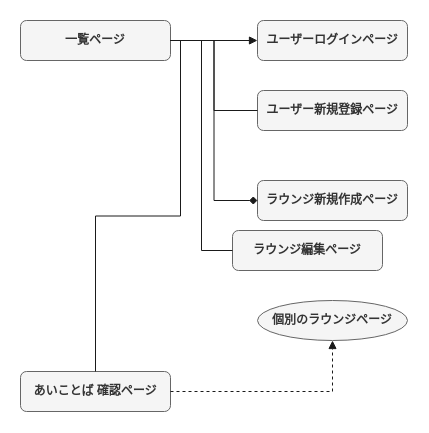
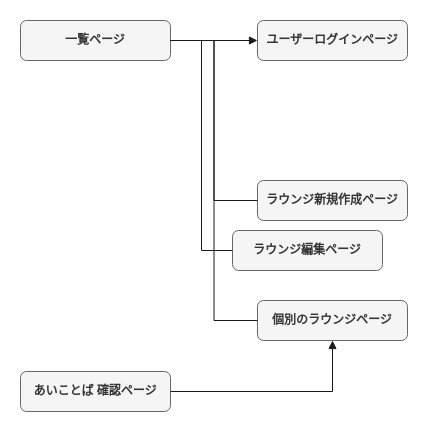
(236, 111) -> none
(333, 111) -> none
(249, 201) -> (252, 201)
(148, 216) -> (214, 283)
(333, 321) -> (333, 321)
(273, 392) -> (273, 392)
